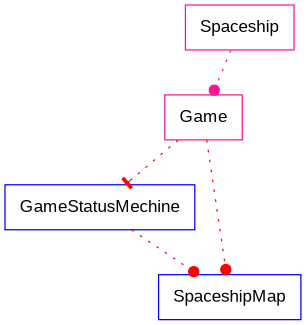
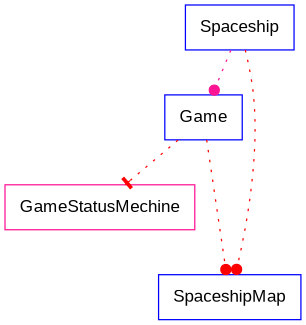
(240, 27) -> (240, 27)
(204, 117) -> (204, 117)
(100, 207) -> (100, 207)
(161, 249) -> (254, 157)
